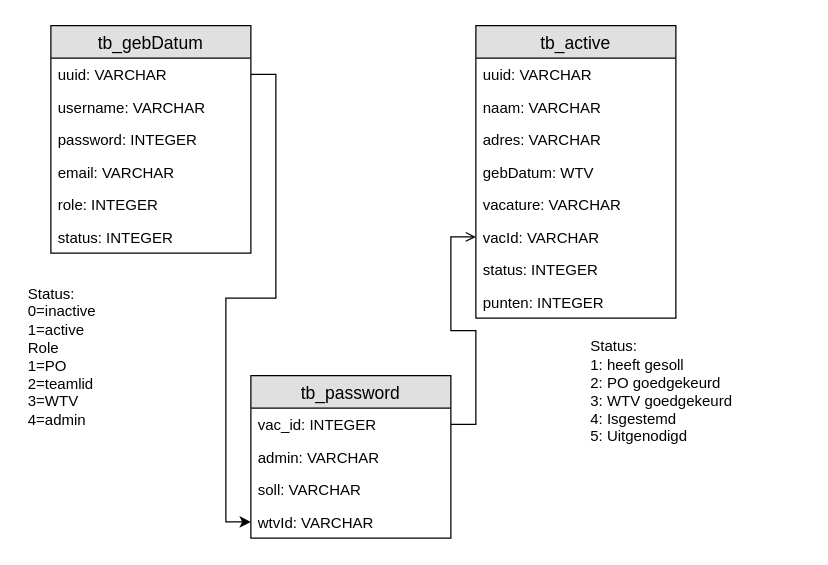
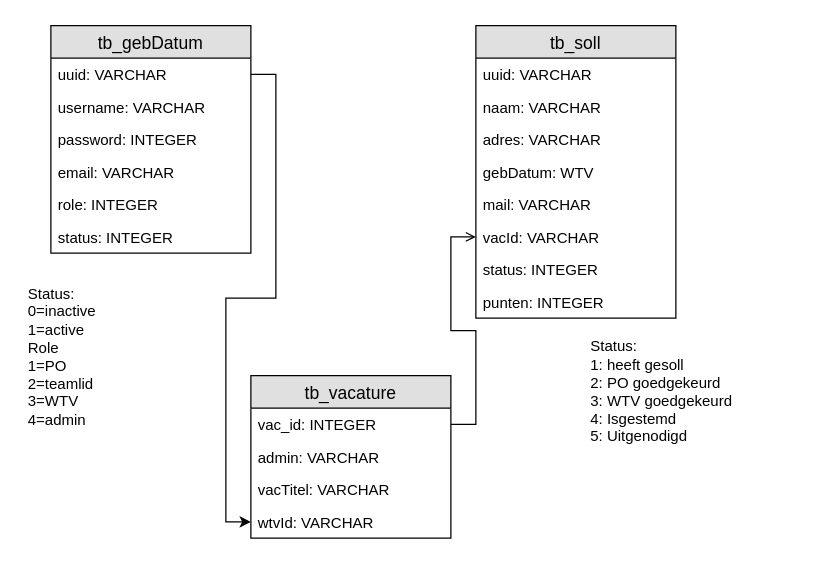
(575, 43) -> (575, 43)
(550, 205) -> (529, 205)
(350, 393) -> (350, 393)
(304, 490) -> (321, 490)
